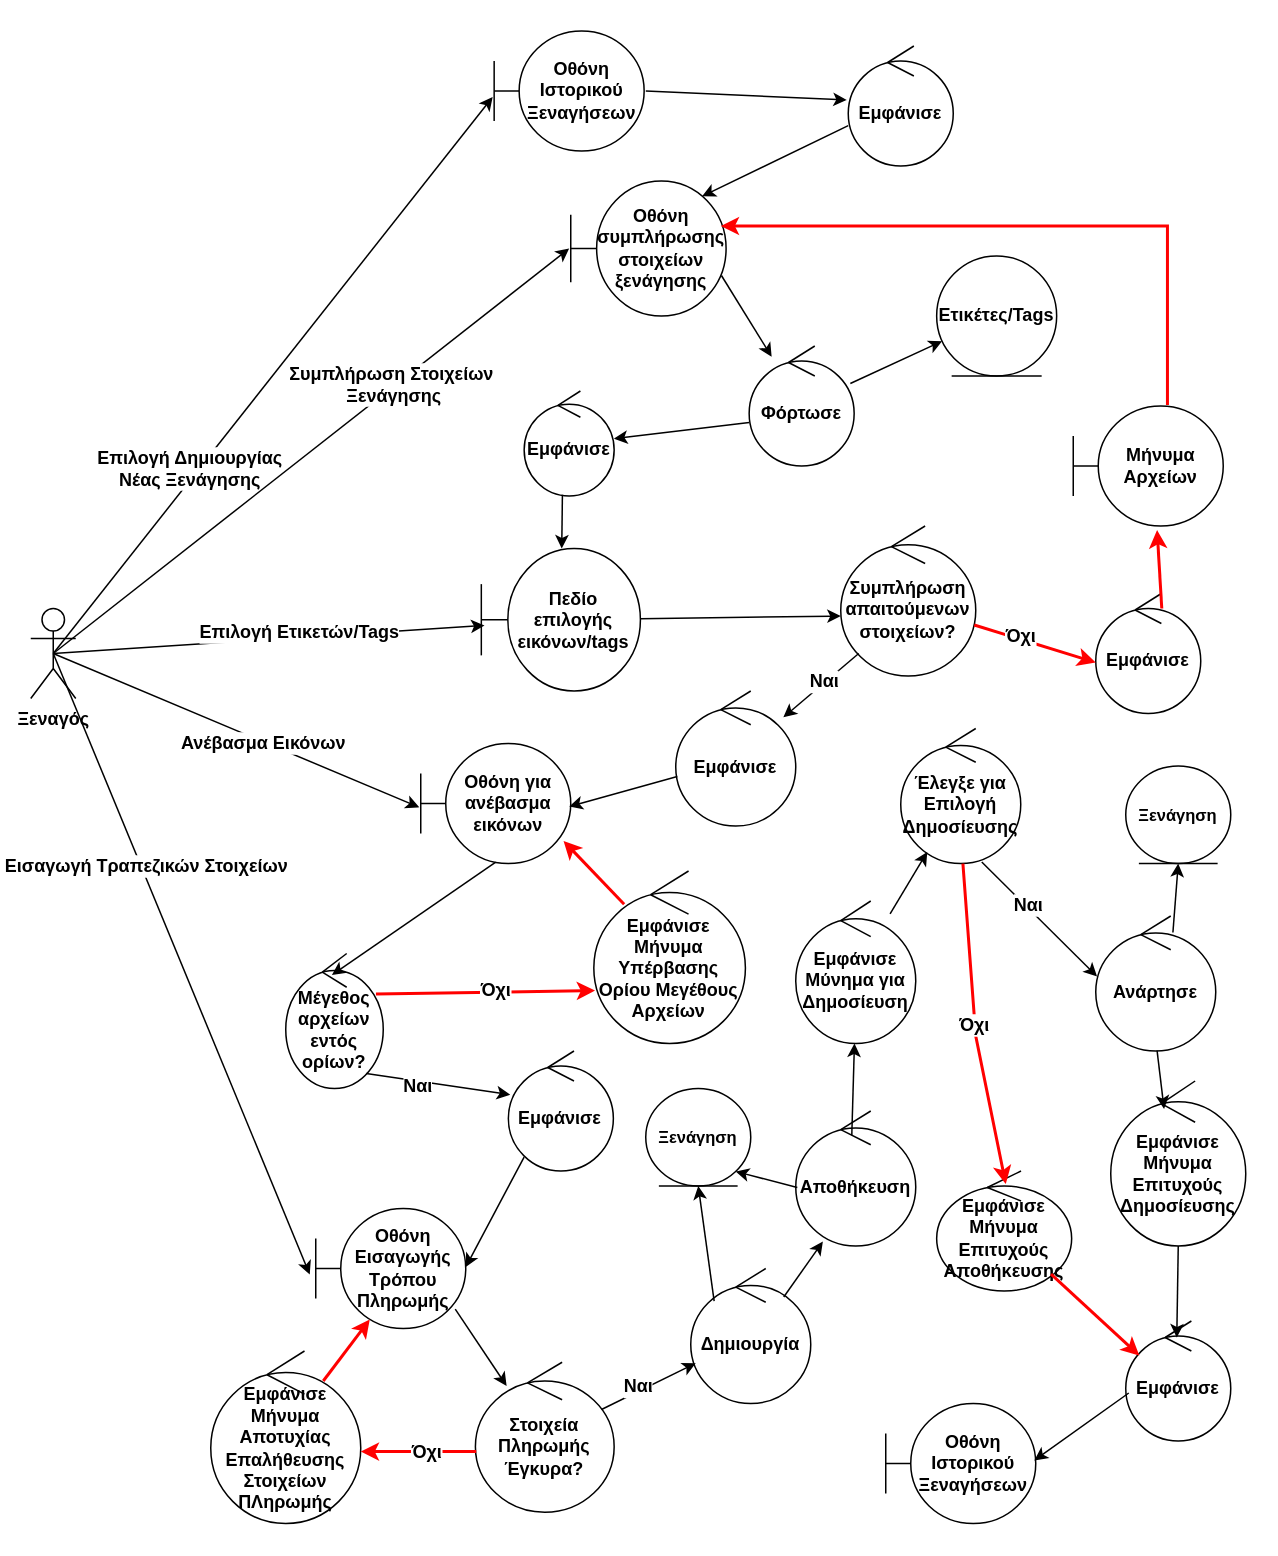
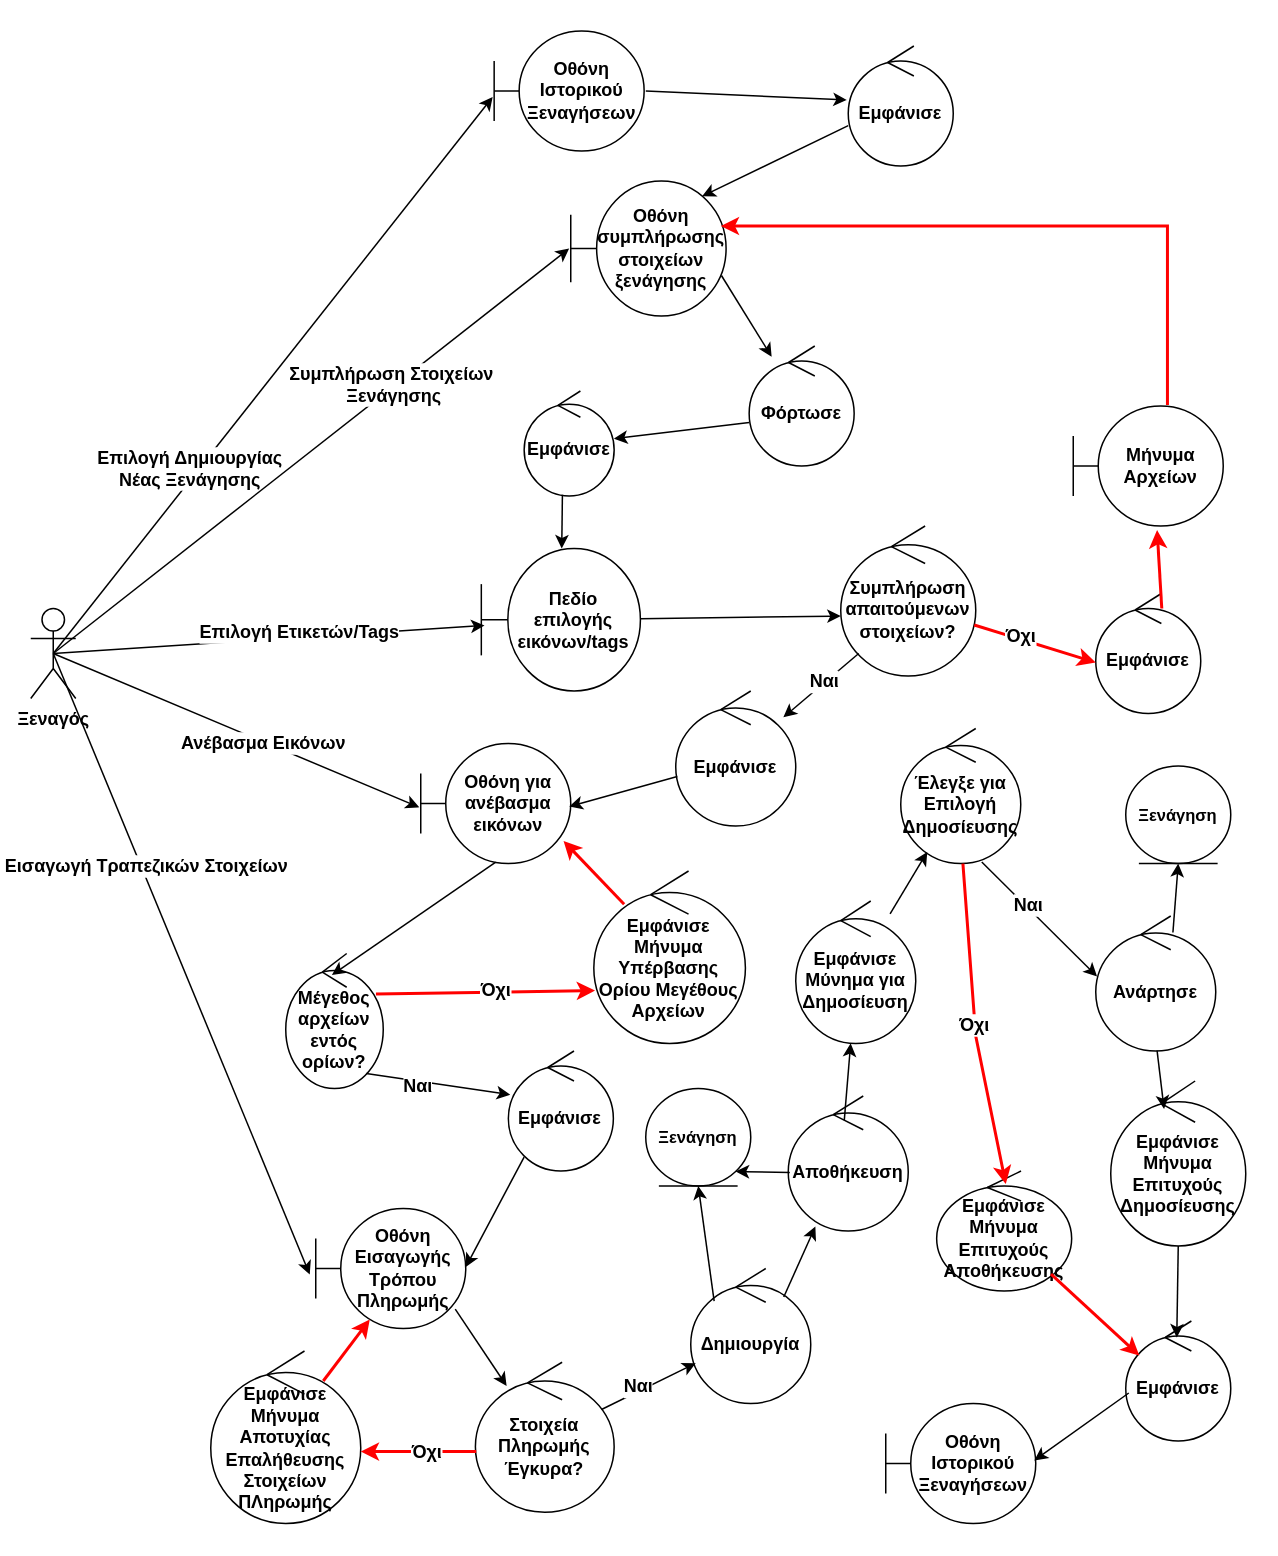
(997, 316) -> none
(891, 364) -> none
(856, 1178) -> (848, 1163)
